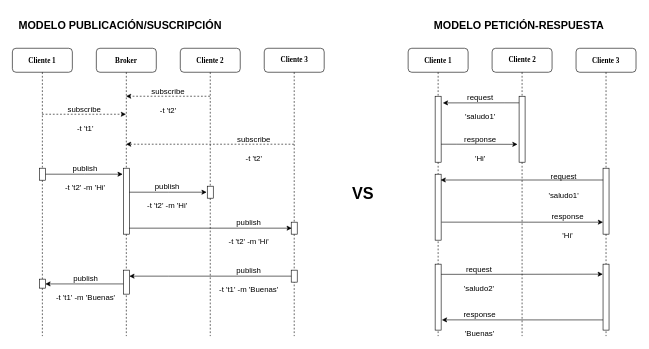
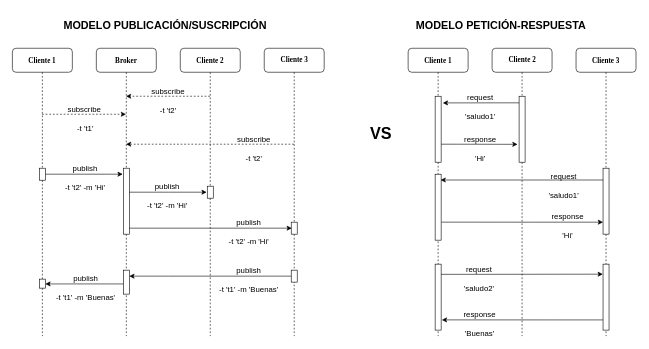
(120, 24) -> (165, 24)
(519, 24) -> (501, 24)
(363, 192) -> (381, 132)
